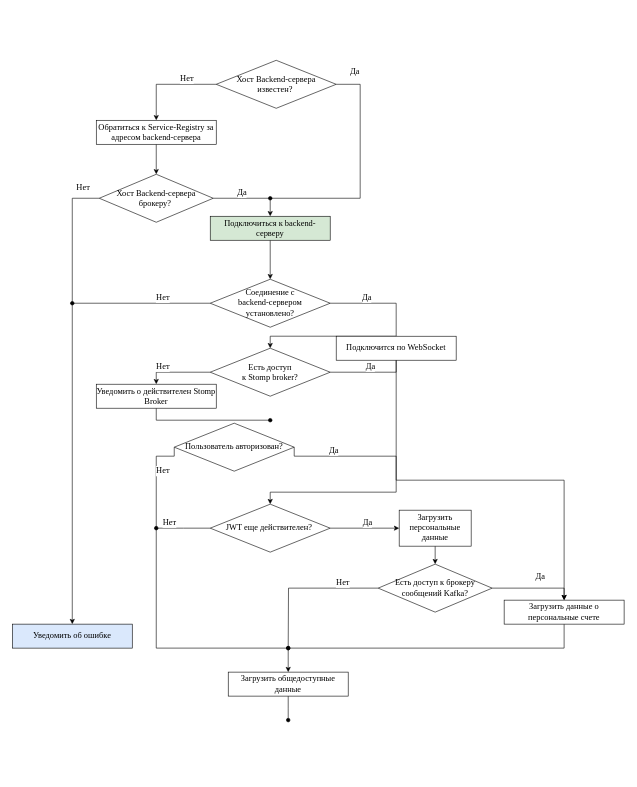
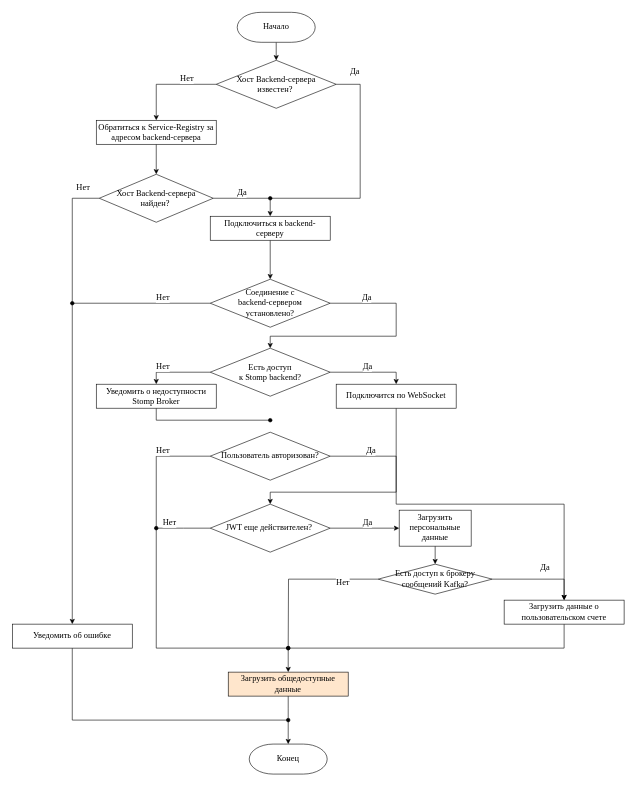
none -> (276, 27)
none -> (276, 54)
(156, 198) -> (156, 198)
(270, 228) -> (270, 228)
(396, 348) -> (396, 396)
(270, 372) -> (270, 372)
(156, 396) -> (156, 396)
(234, 447) -> (270, 456)
(435, 588) -> (435, 579)
(564, 612) -> (564, 612)
(72, 636) -> (72, 636)
(288, 684) -> (288, 684)
none -> (72, 719)
none -> (288, 759)
